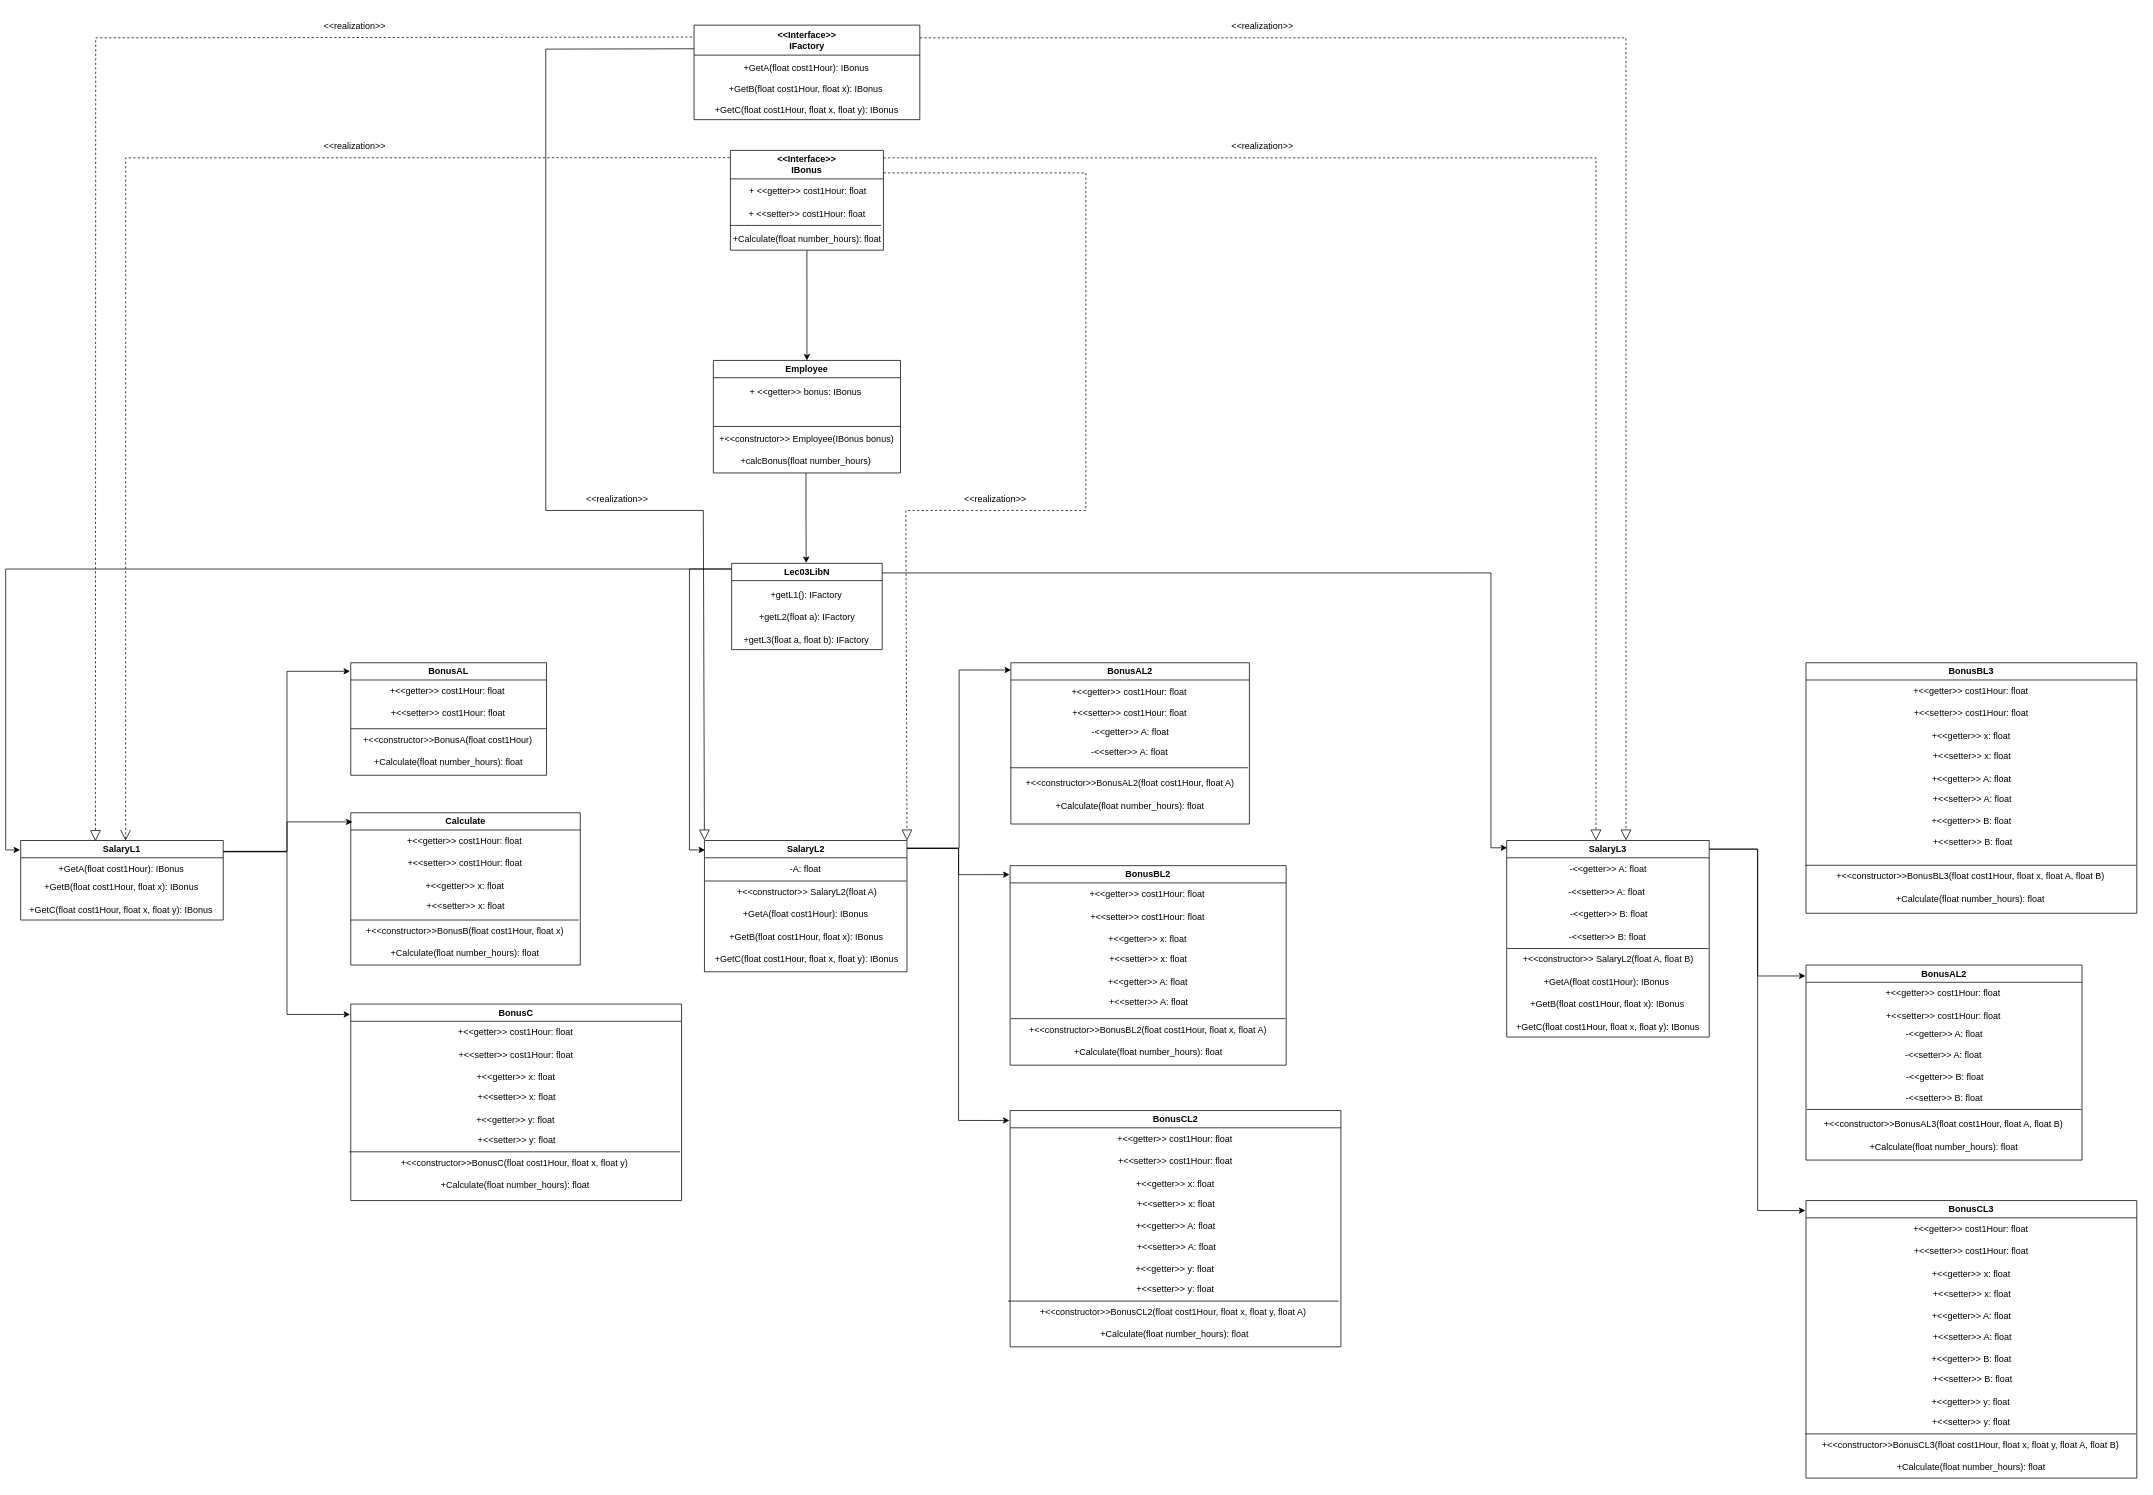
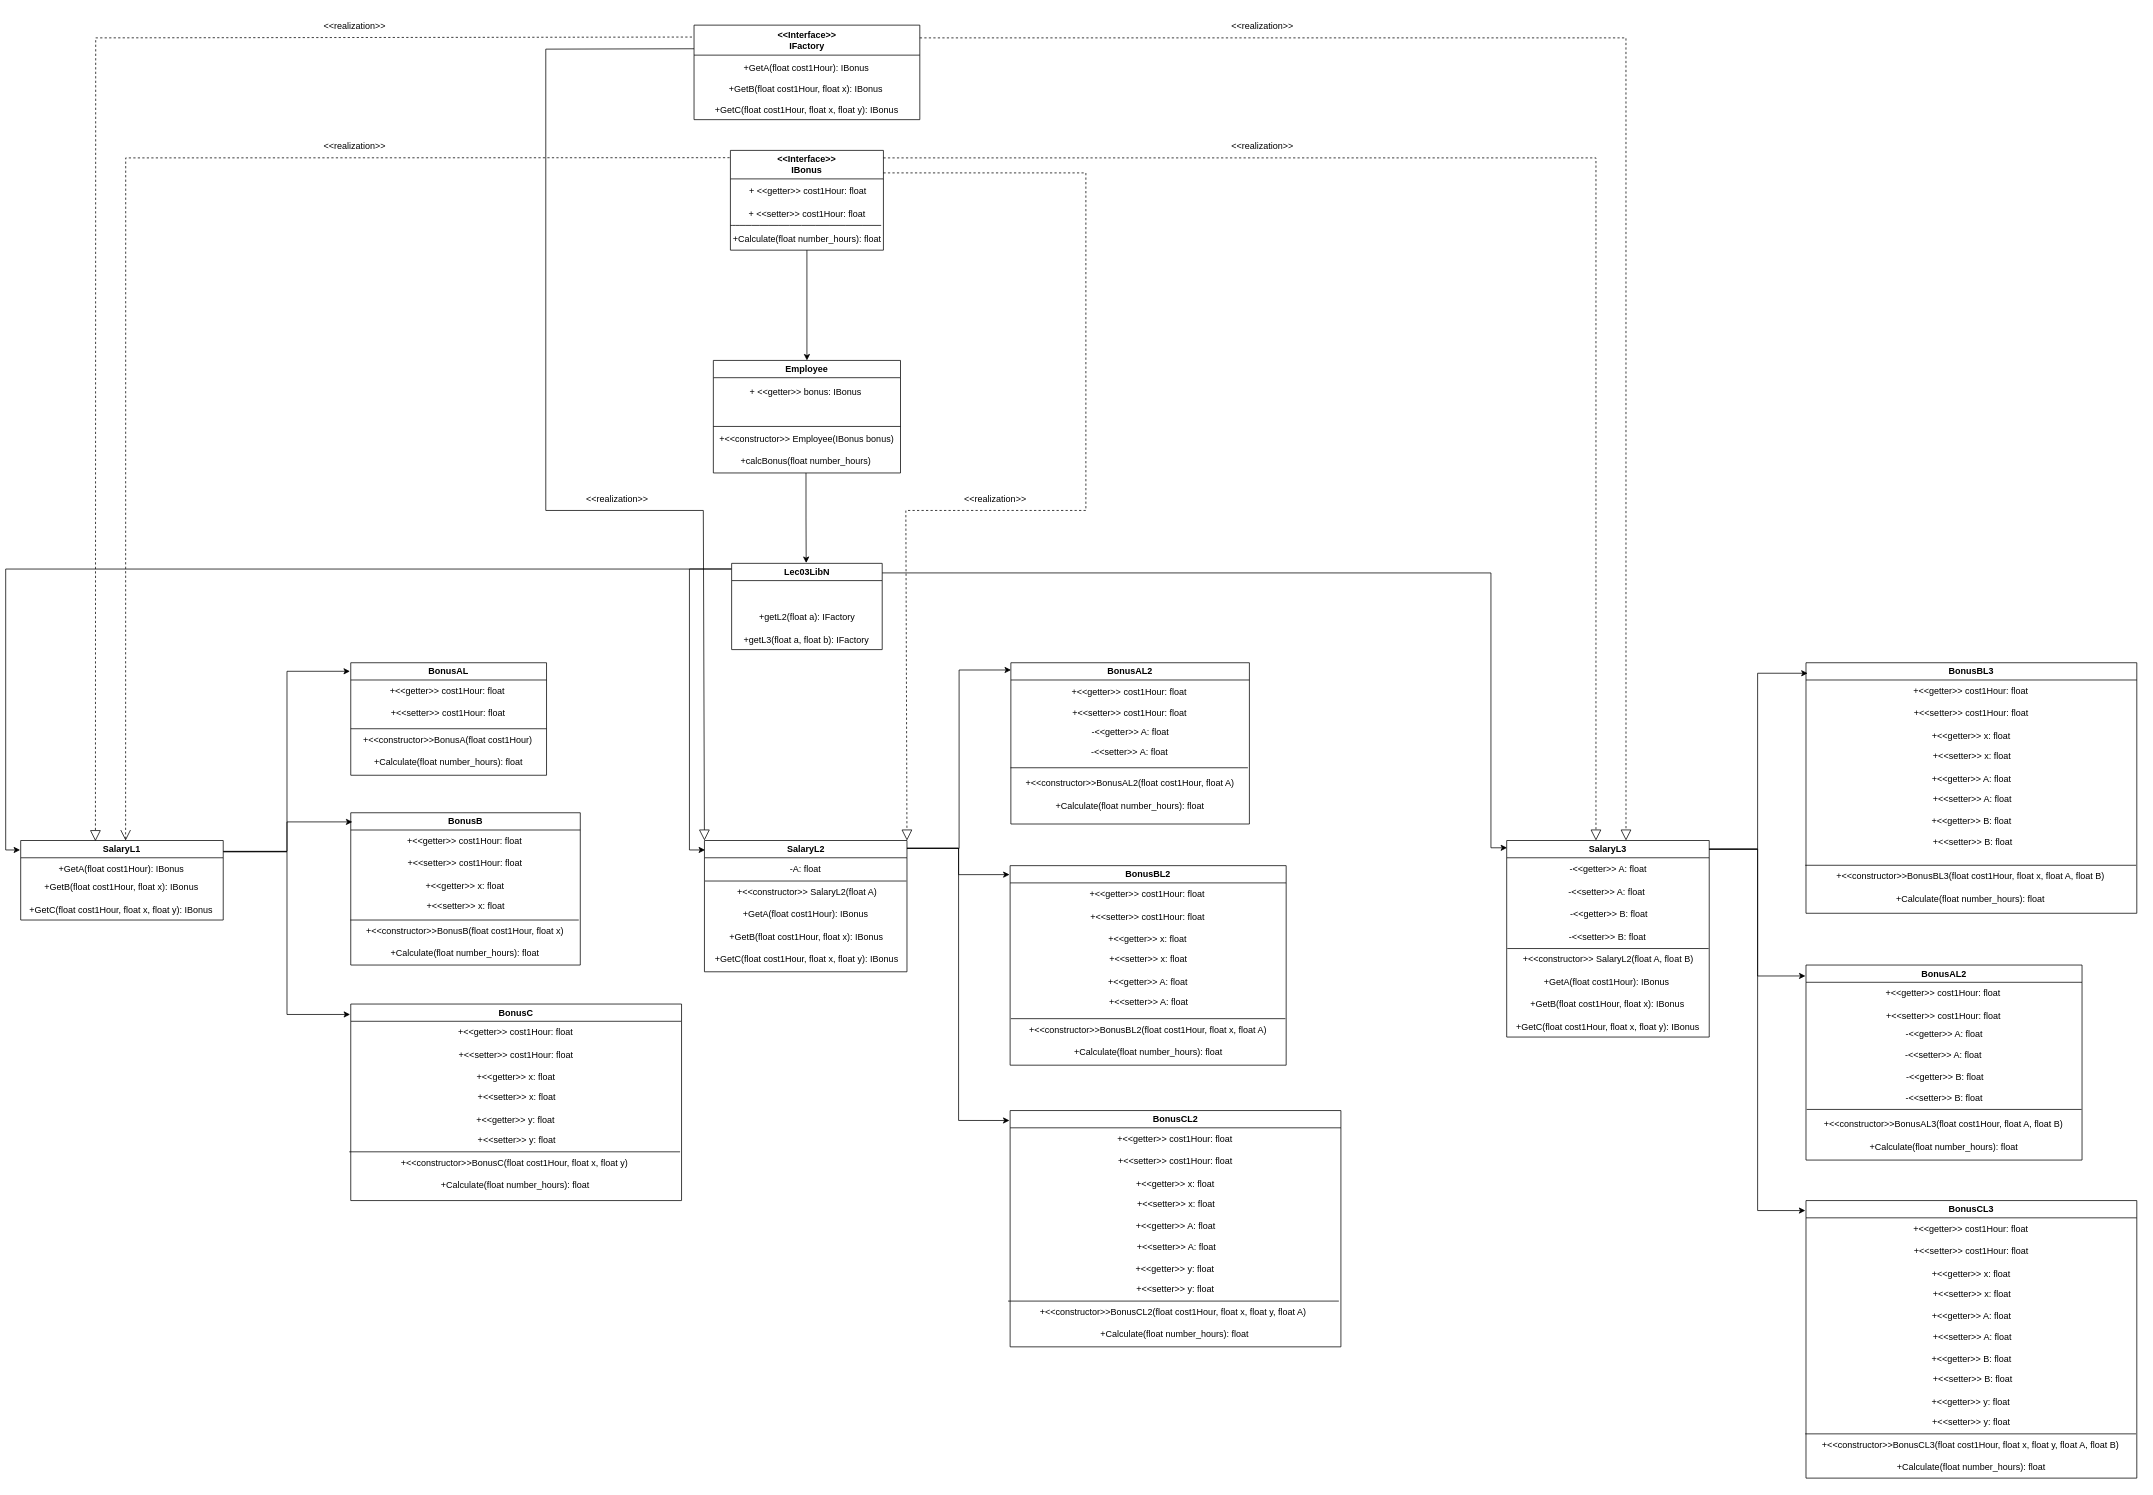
(806, 595) -> none
none -> (1757, 737)
(465, 822) -> (465, 822)
